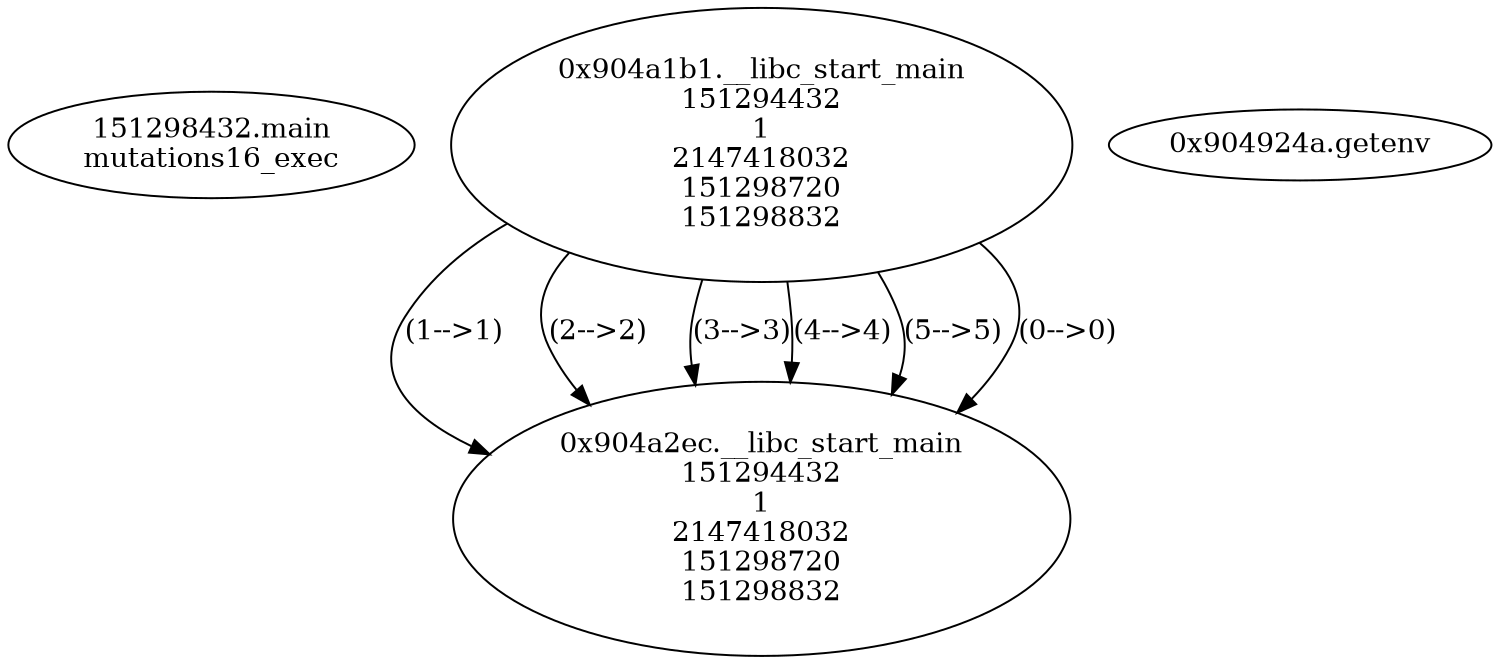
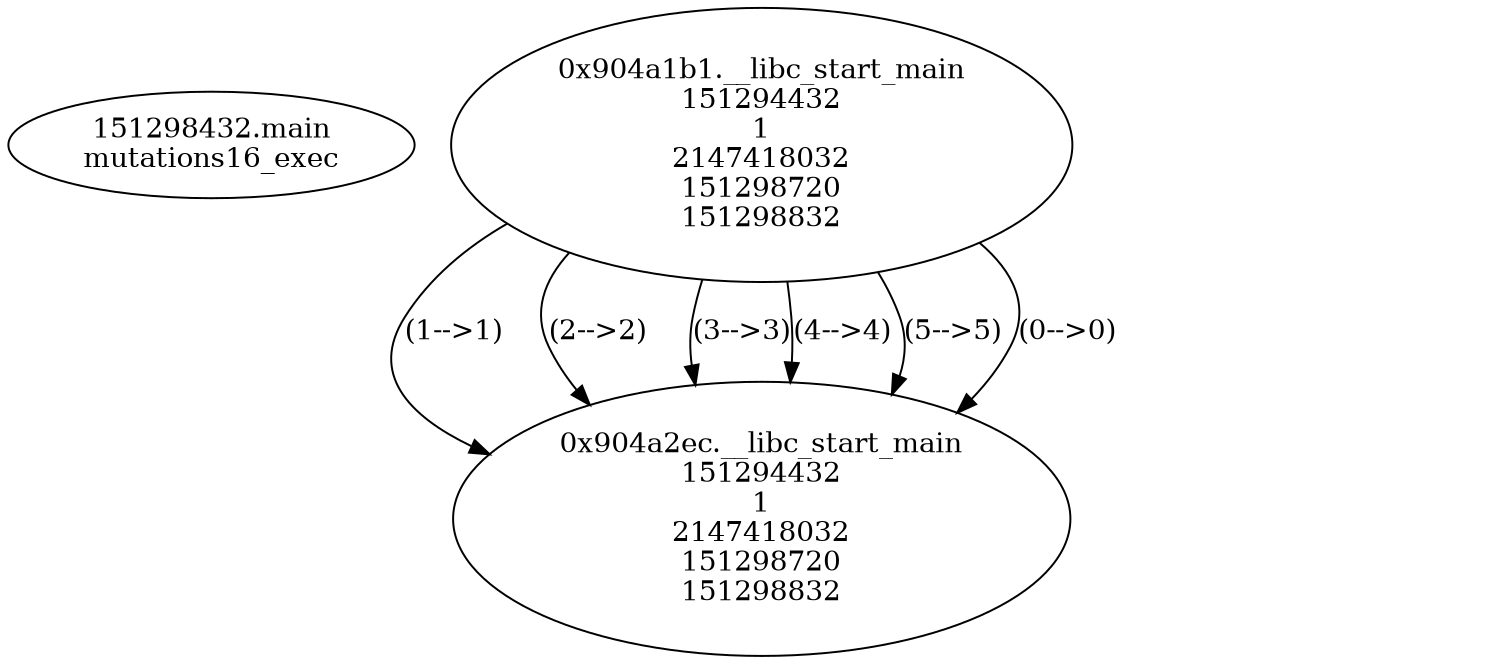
(1300, 145) -> none
